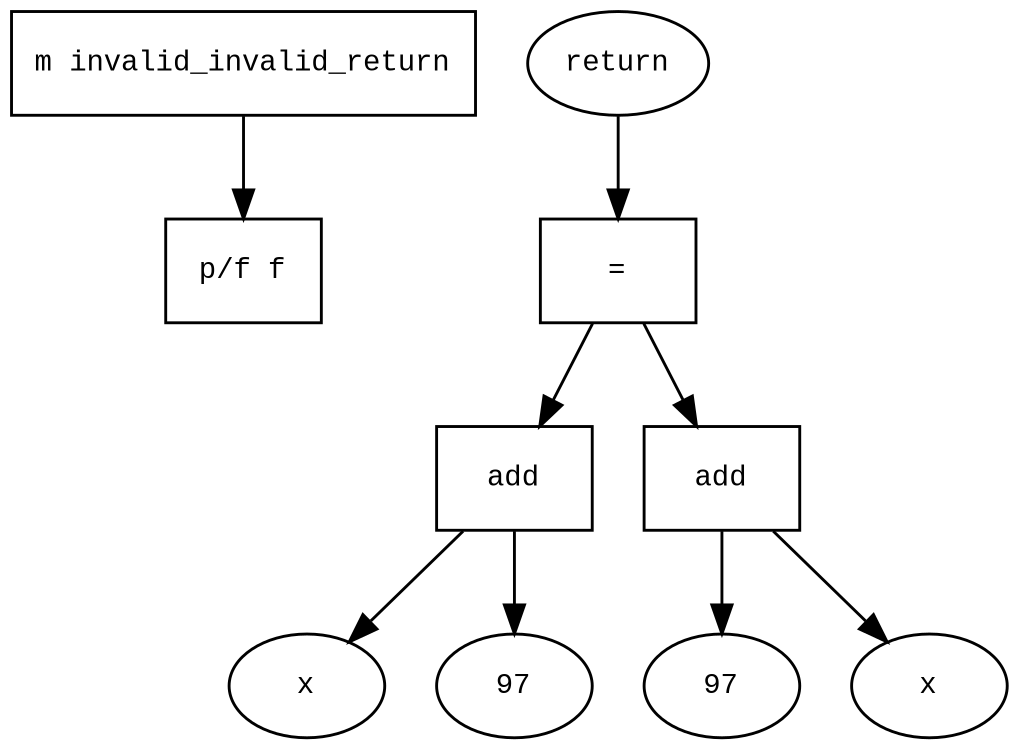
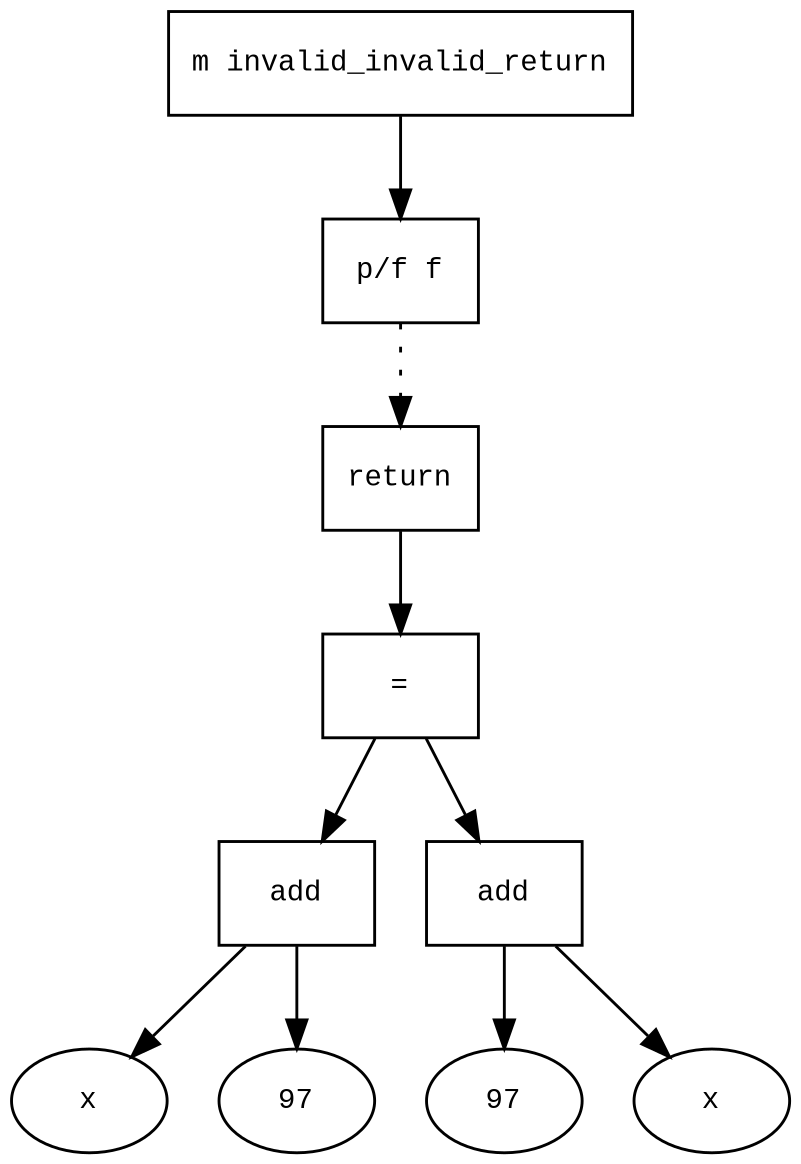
(618, 63) -> (401, 478)
none -> (401, 361)
